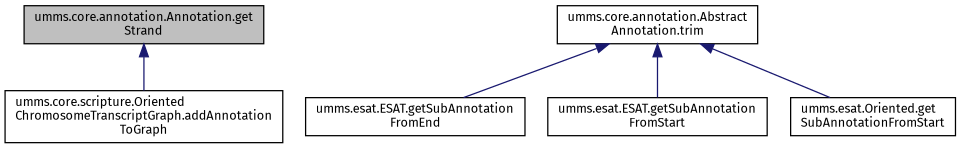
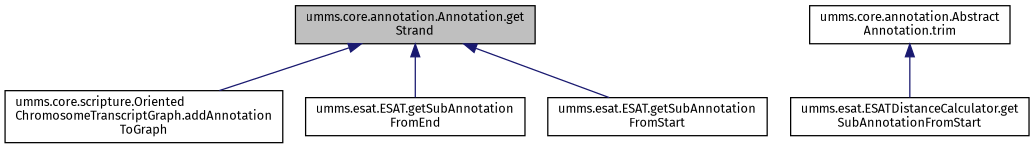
(530, 73) -> (415, 77)
(657, 77) -> (543, 73)
(873, 117) -> (910, 117)
